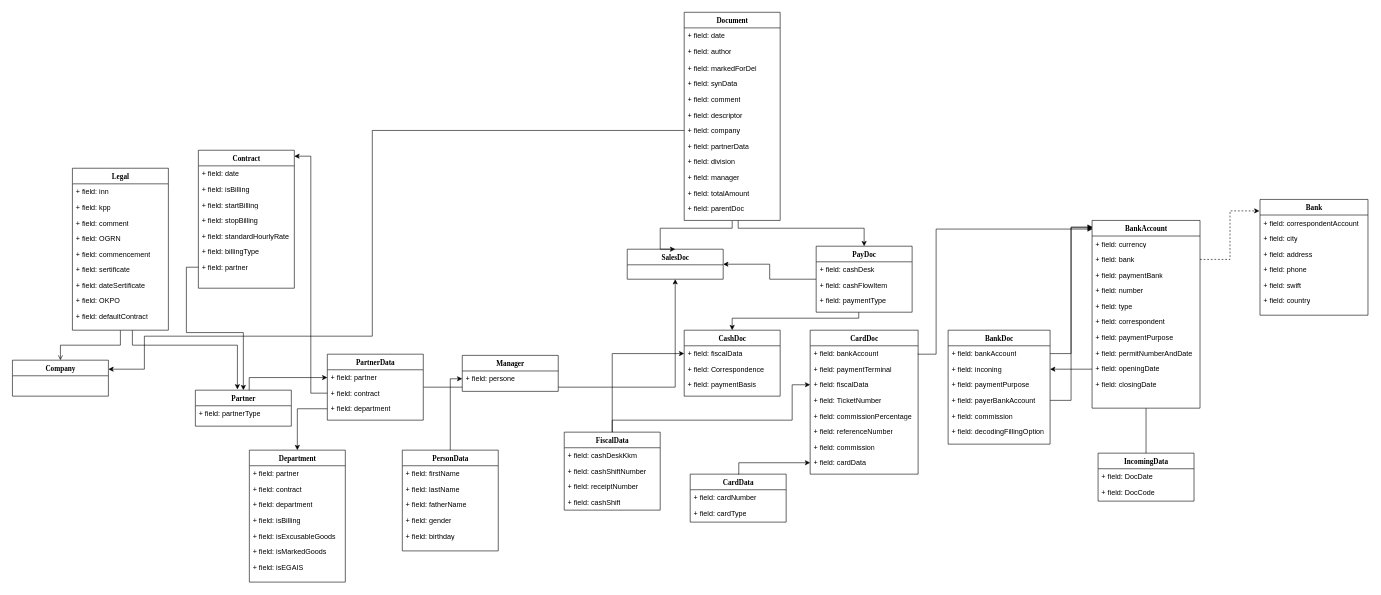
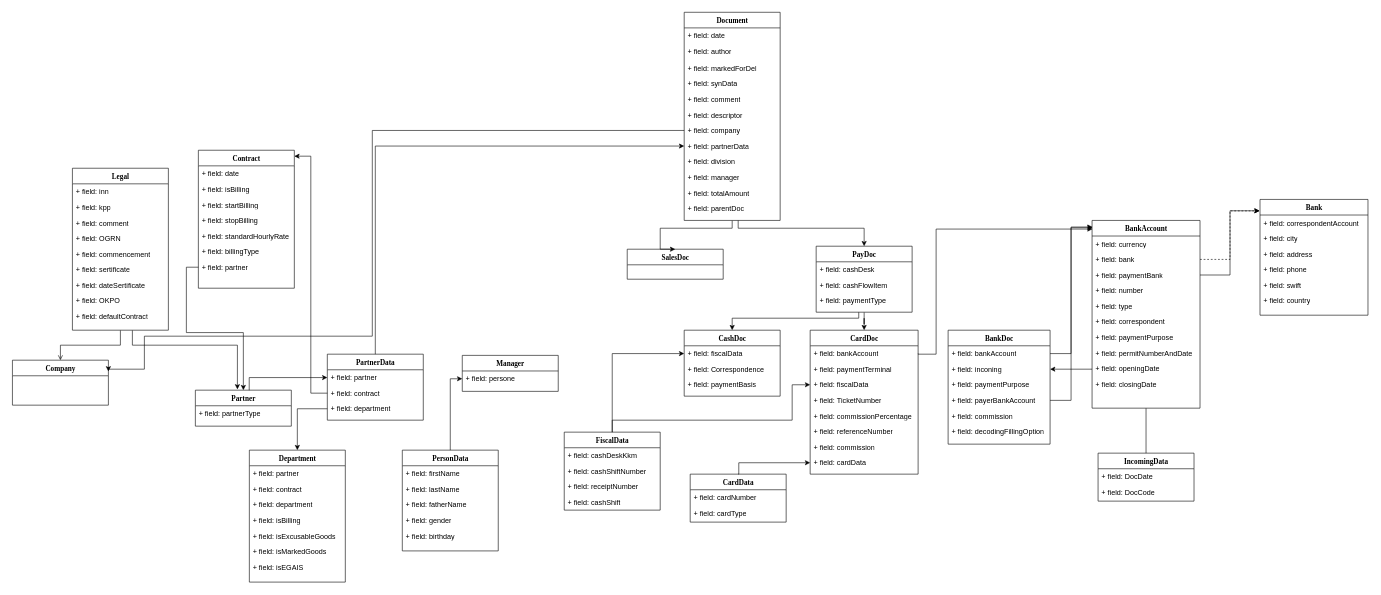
(770, 264) -> (864, 321)
none -> (1222, 275)
(675, 284) -> (375, 146)
(60, 378) -> (60, 383)
